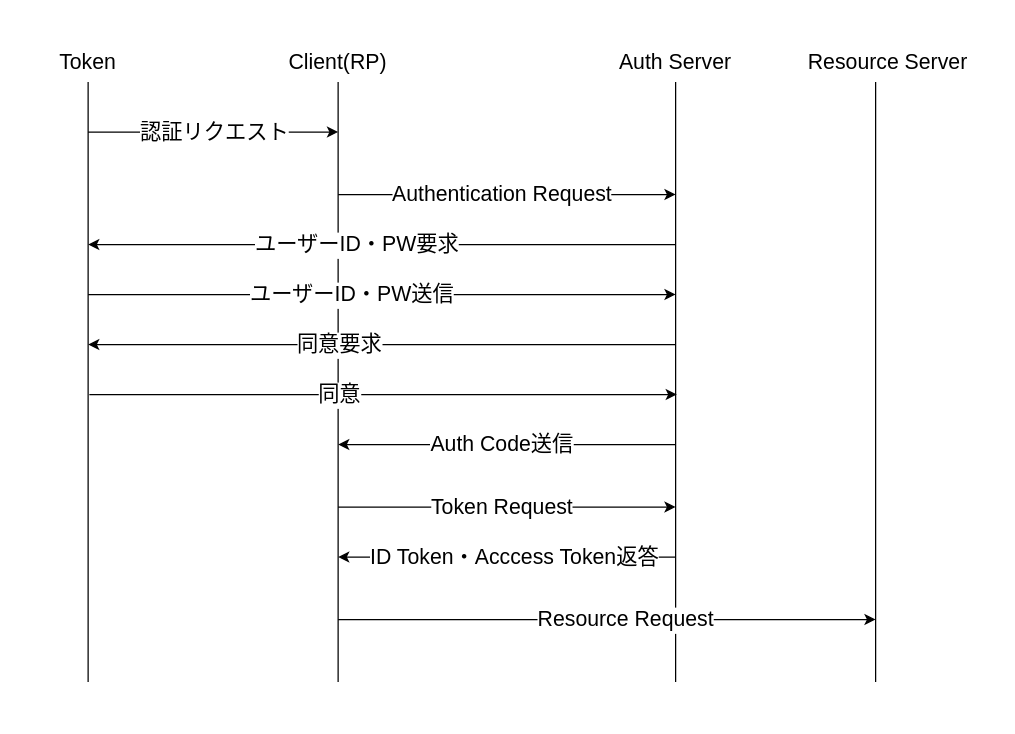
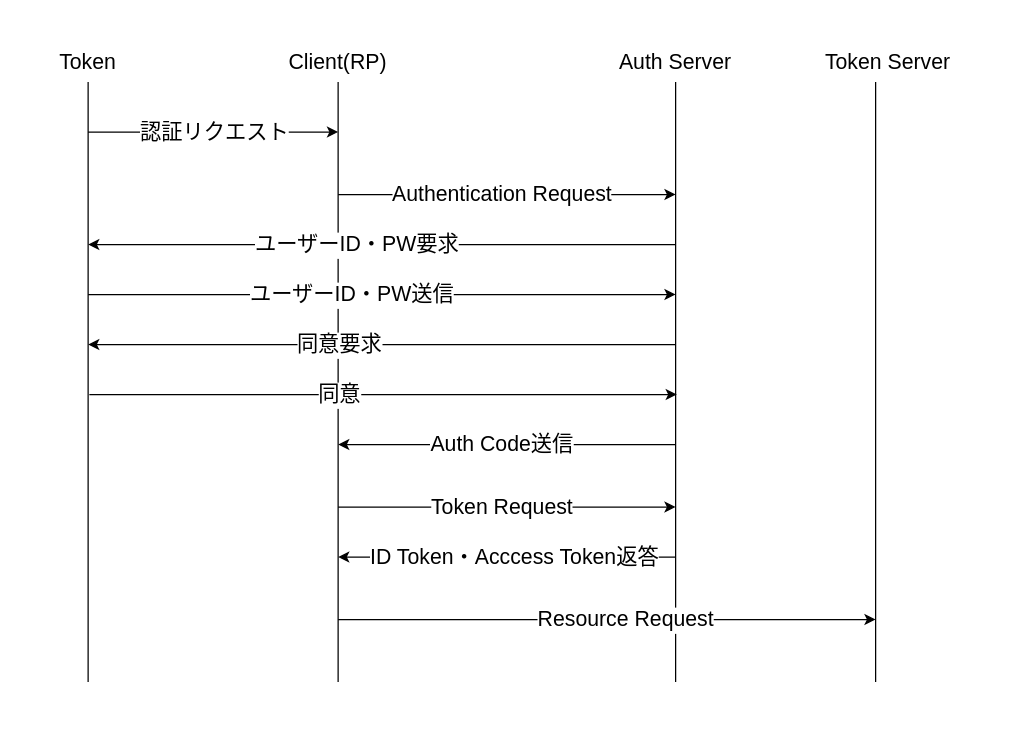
(888, 63) -> (888, 63)
